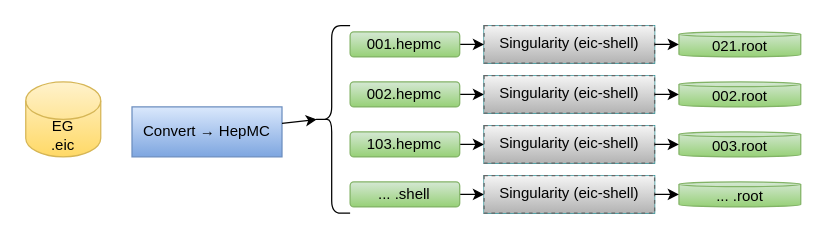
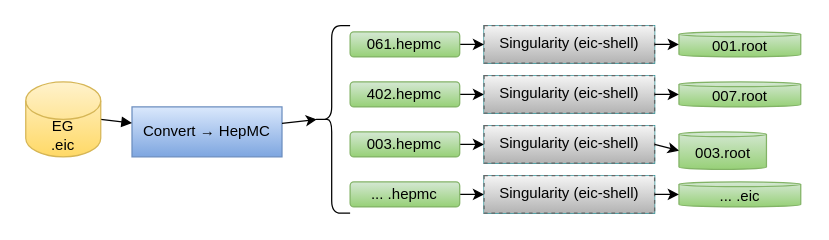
(404, 44) -> (404, 44)
(740, 47) -> (740, 47)
(404, 94) -> (404, 94)
(740, 97) -> (740, 97)
none -> (111, 121)
(404, 144) -> (404, 144)
(740, 144) -> (723, 151)
(404, 194) -> (404, 194)
(740, 197) -> (740, 197)
